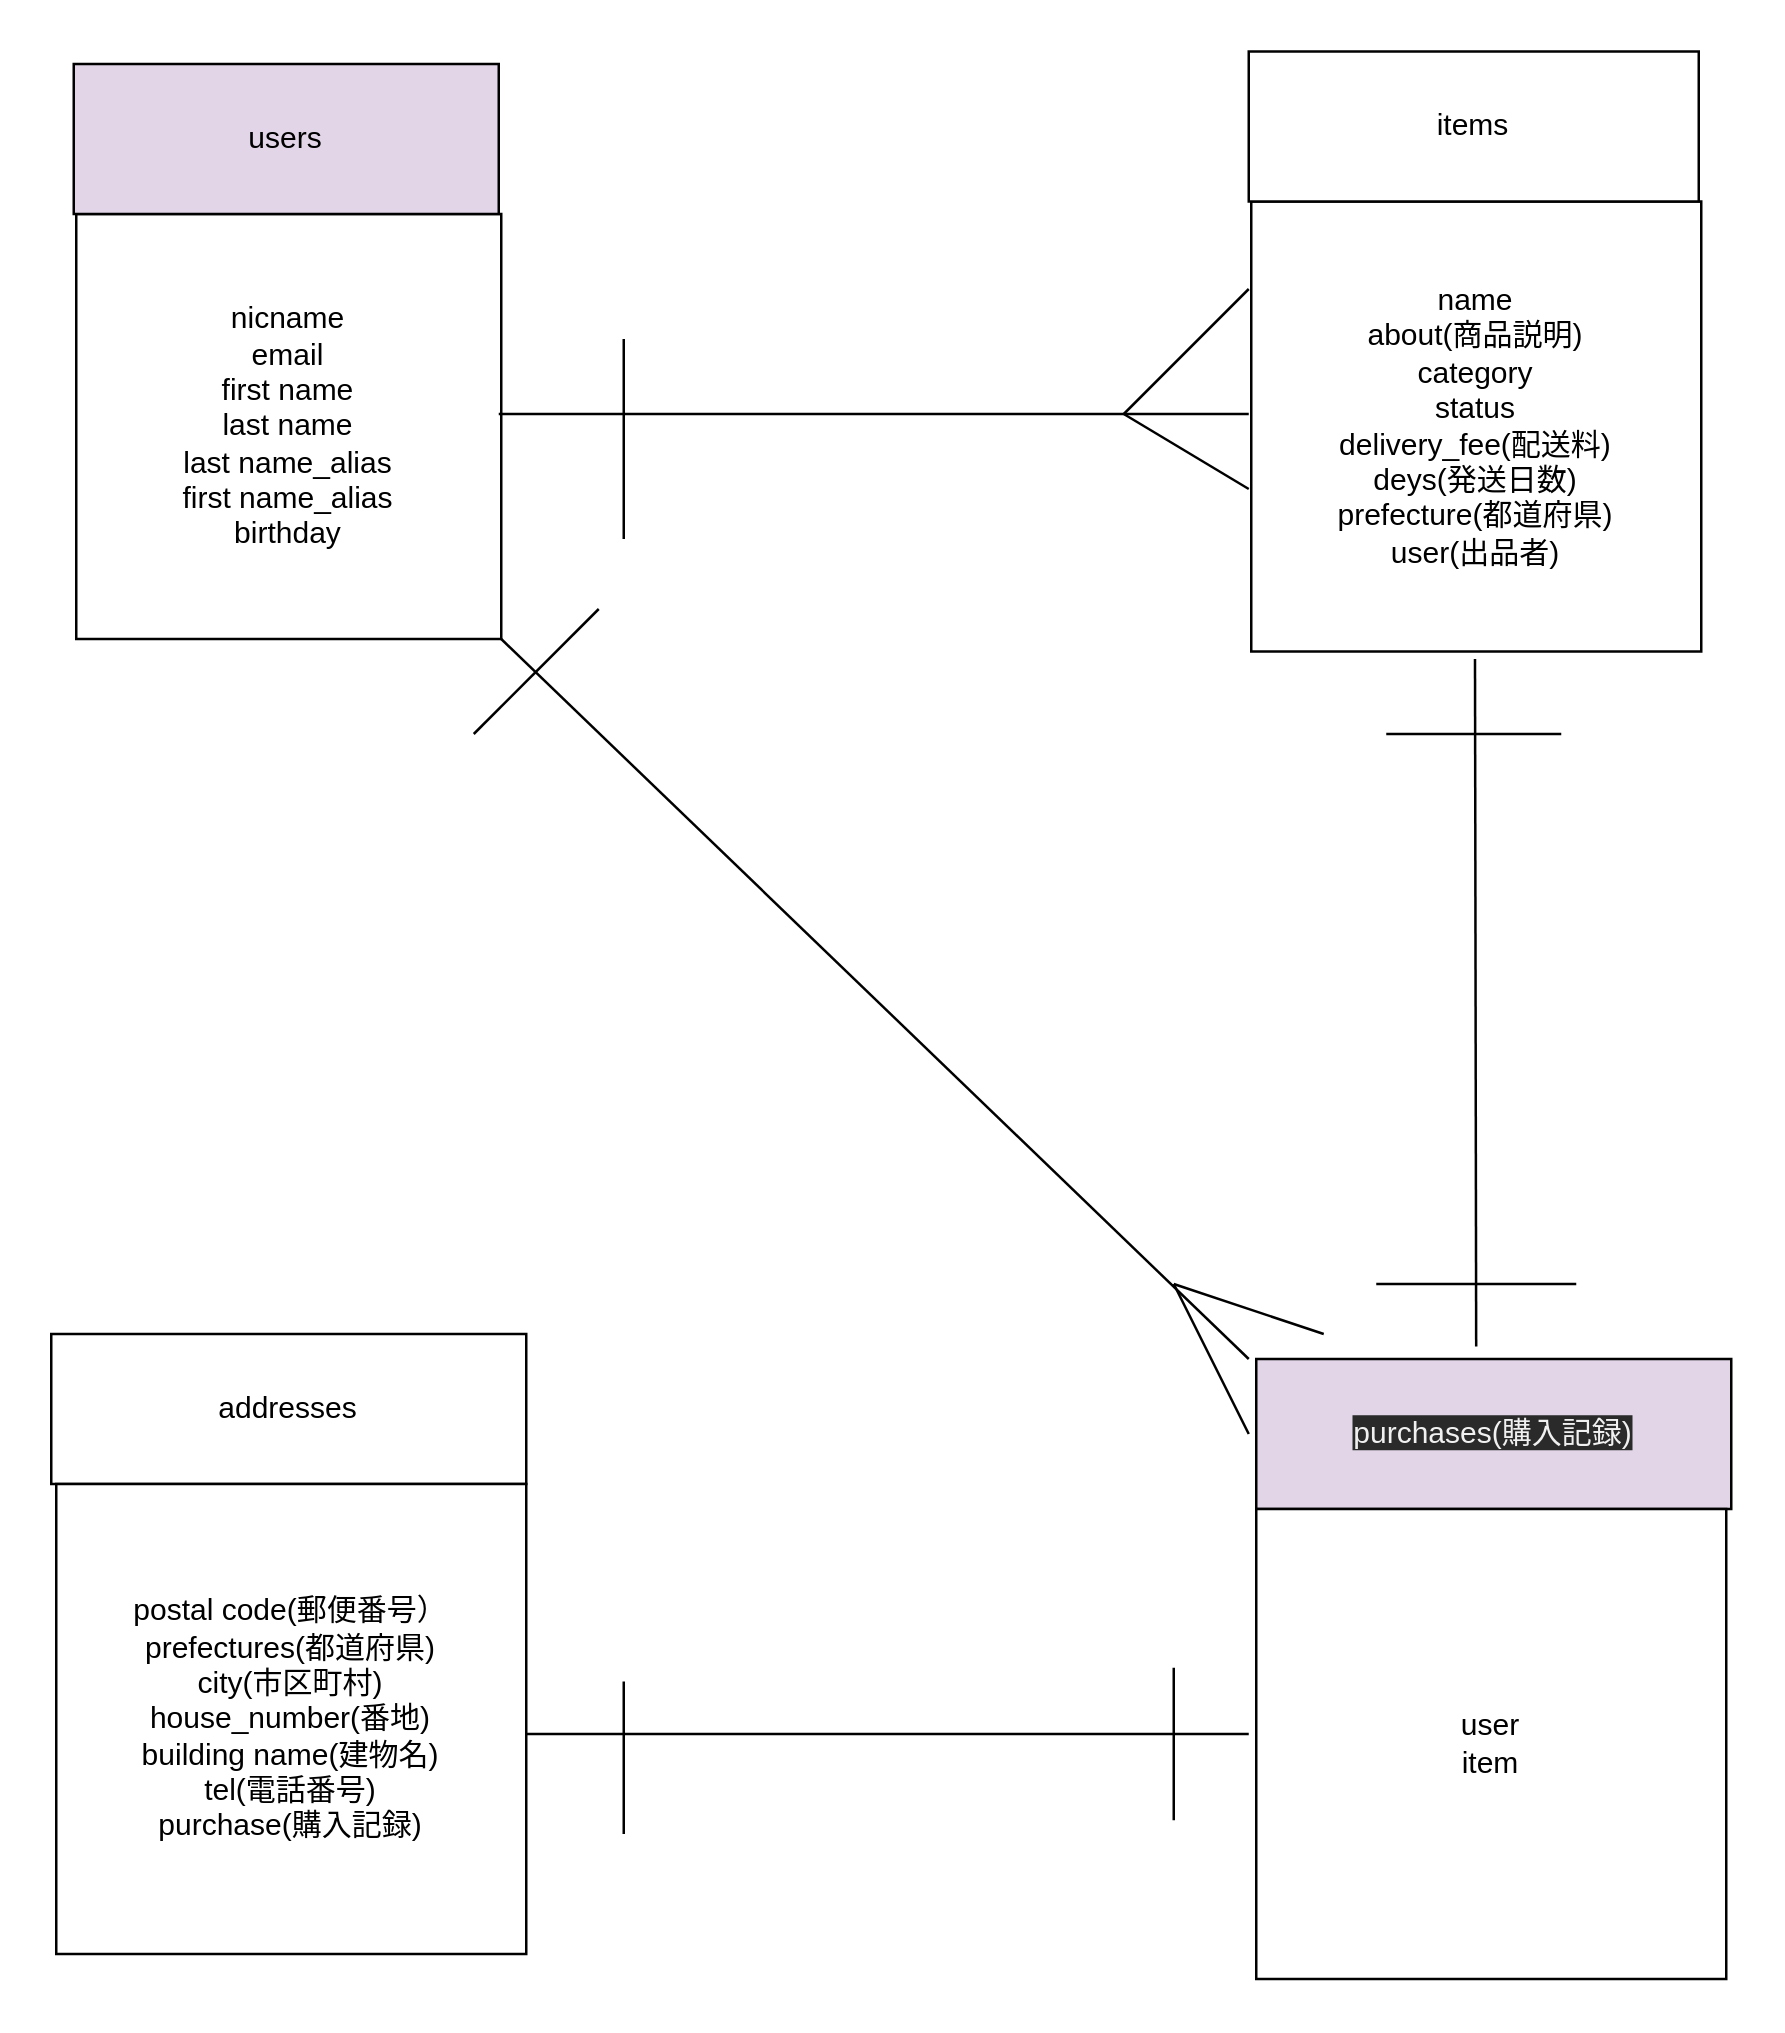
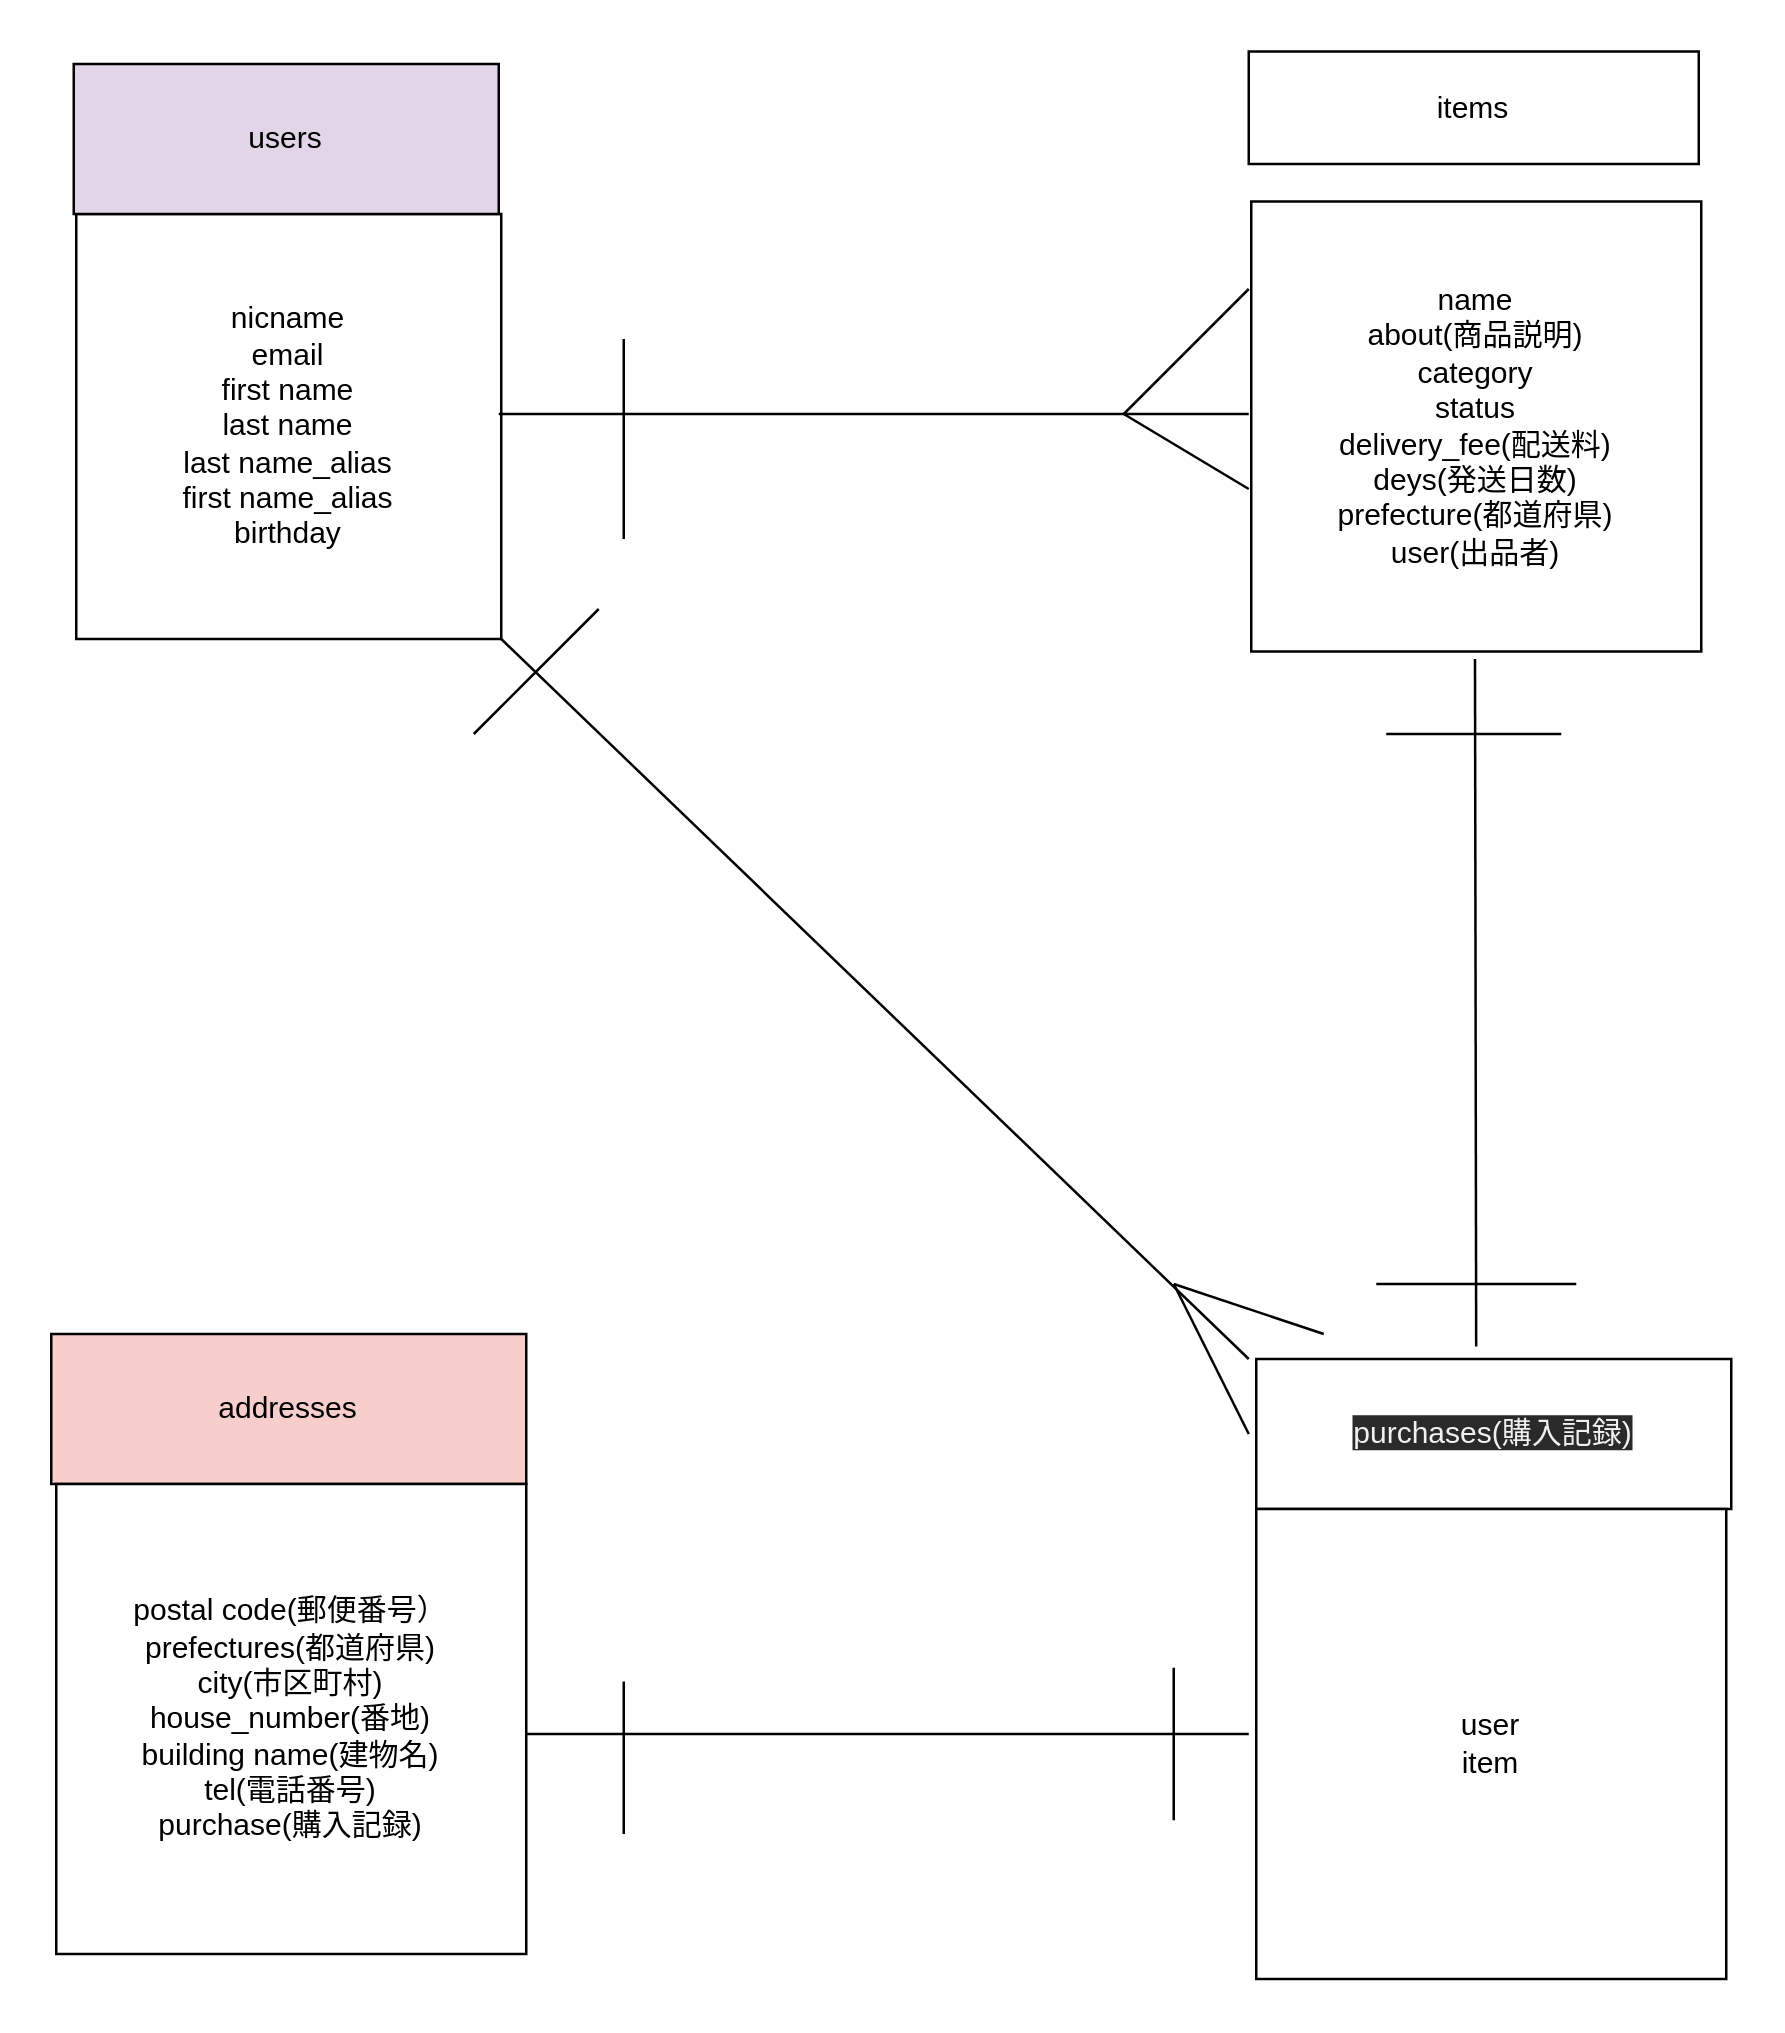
(1474, 126) -> (1474, 108)
(289, 1409) -> (289, 1409)
(1494, 1434) -> (1494, 1434)
